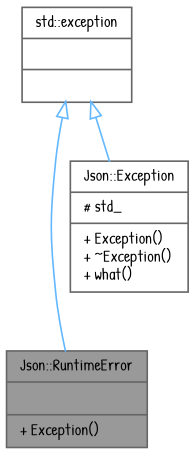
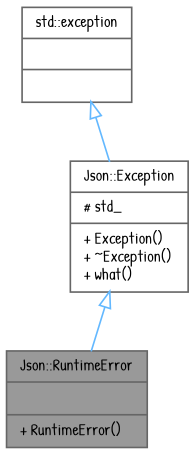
(51, 235) -> (98, 329)
(60, 430) -> (71, 430)
